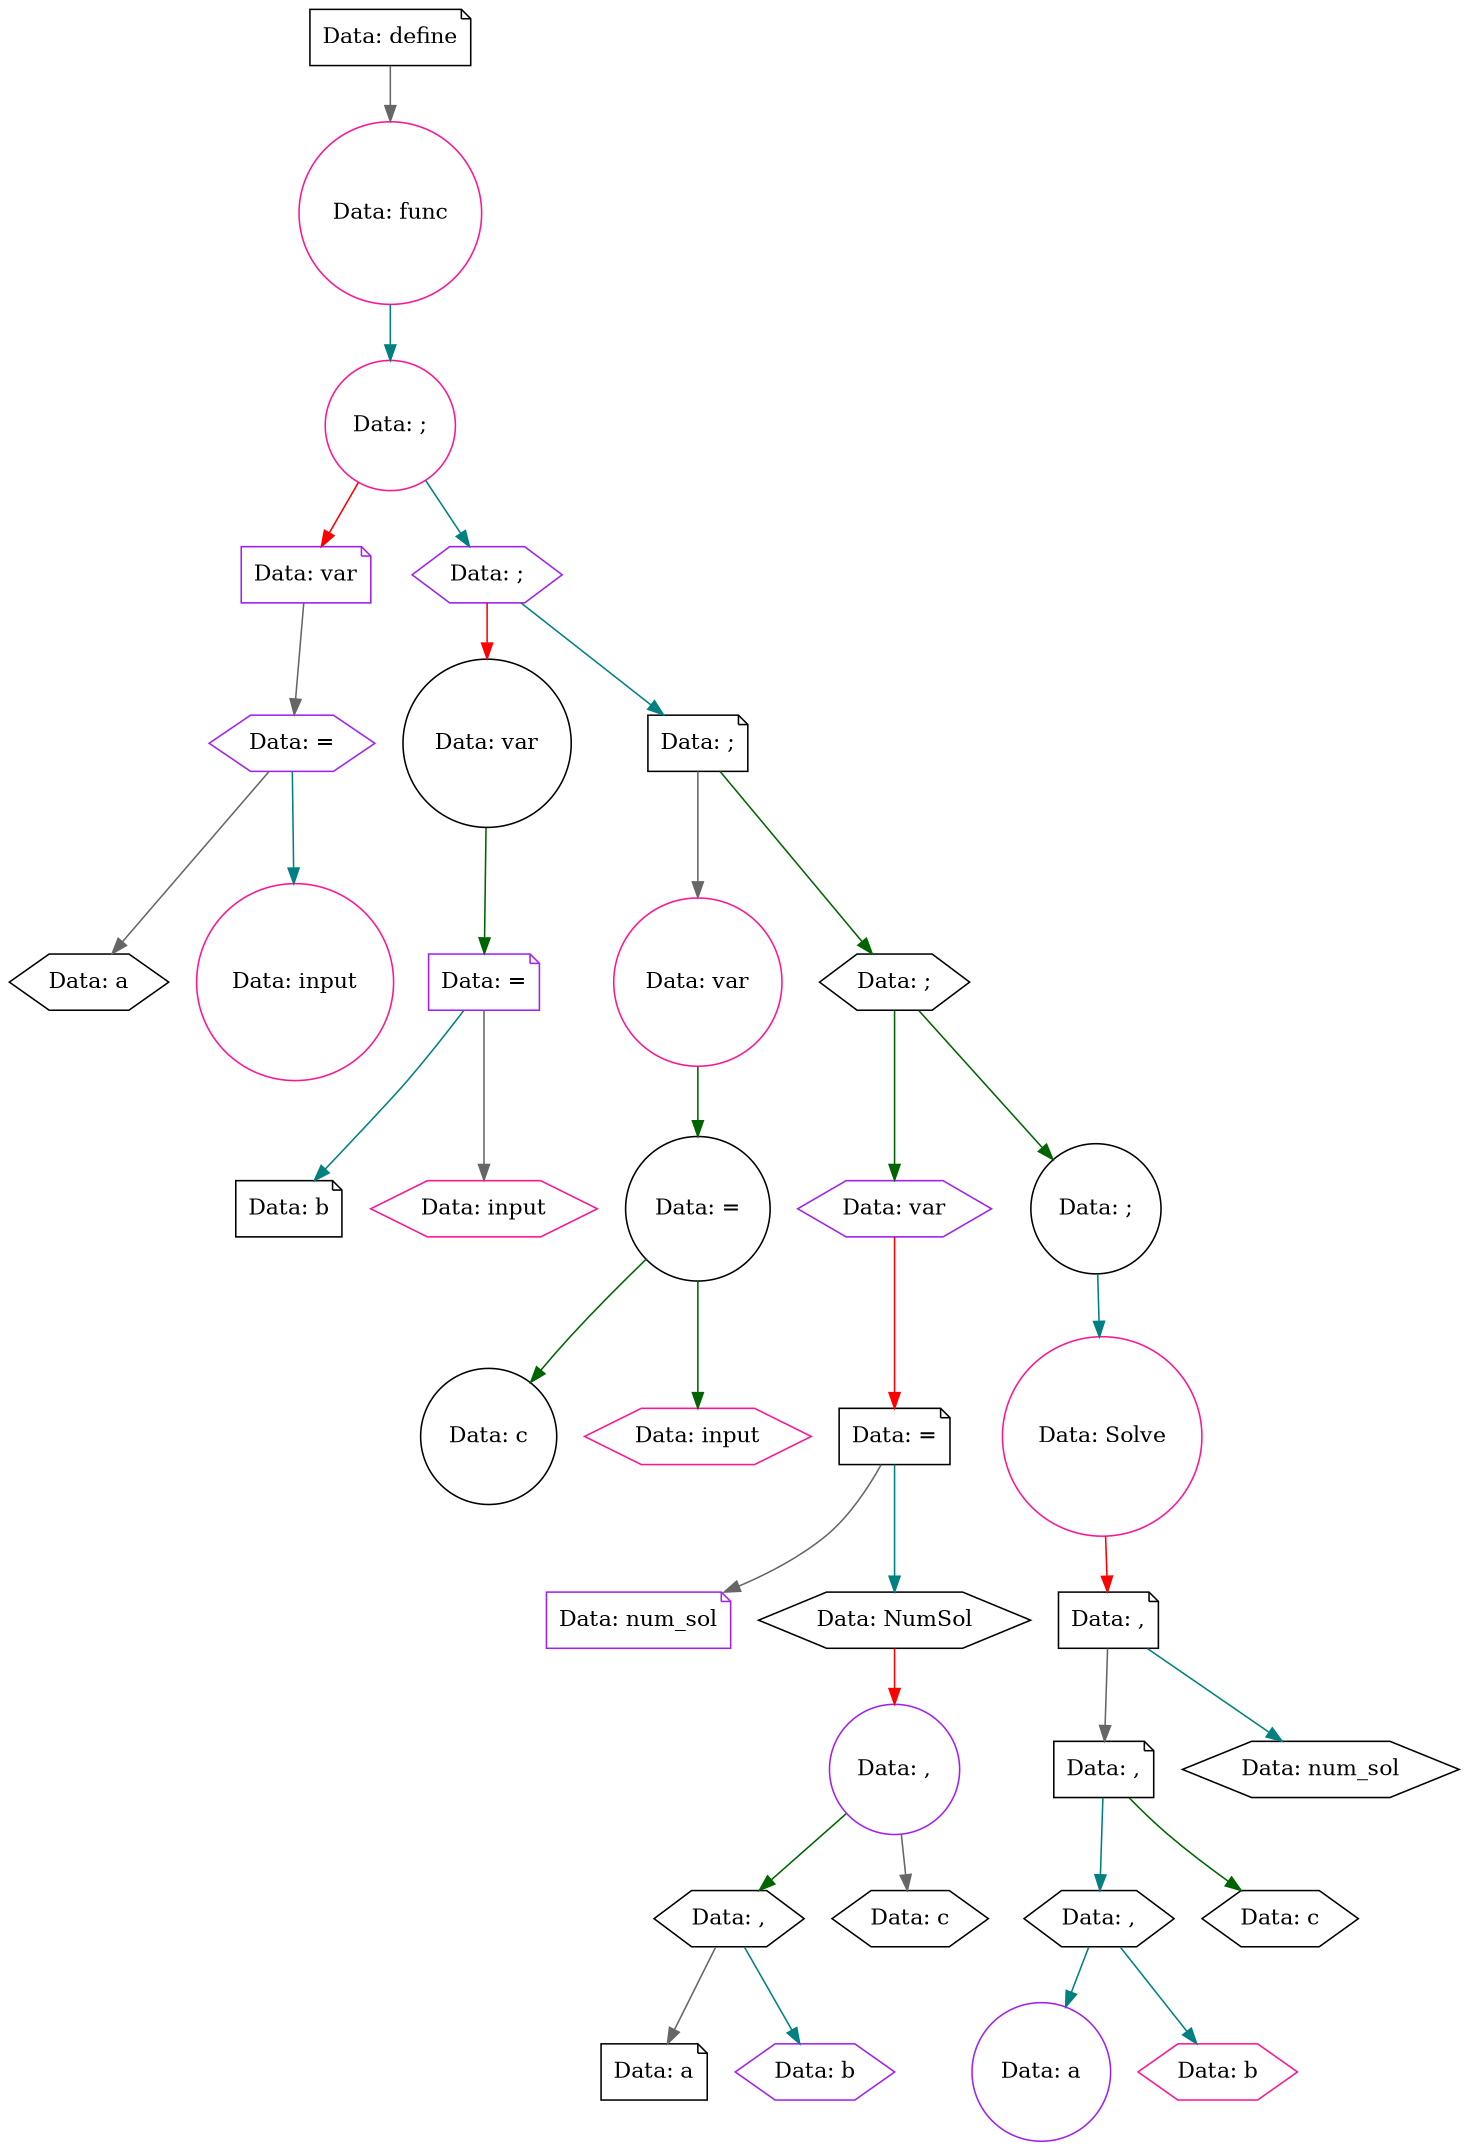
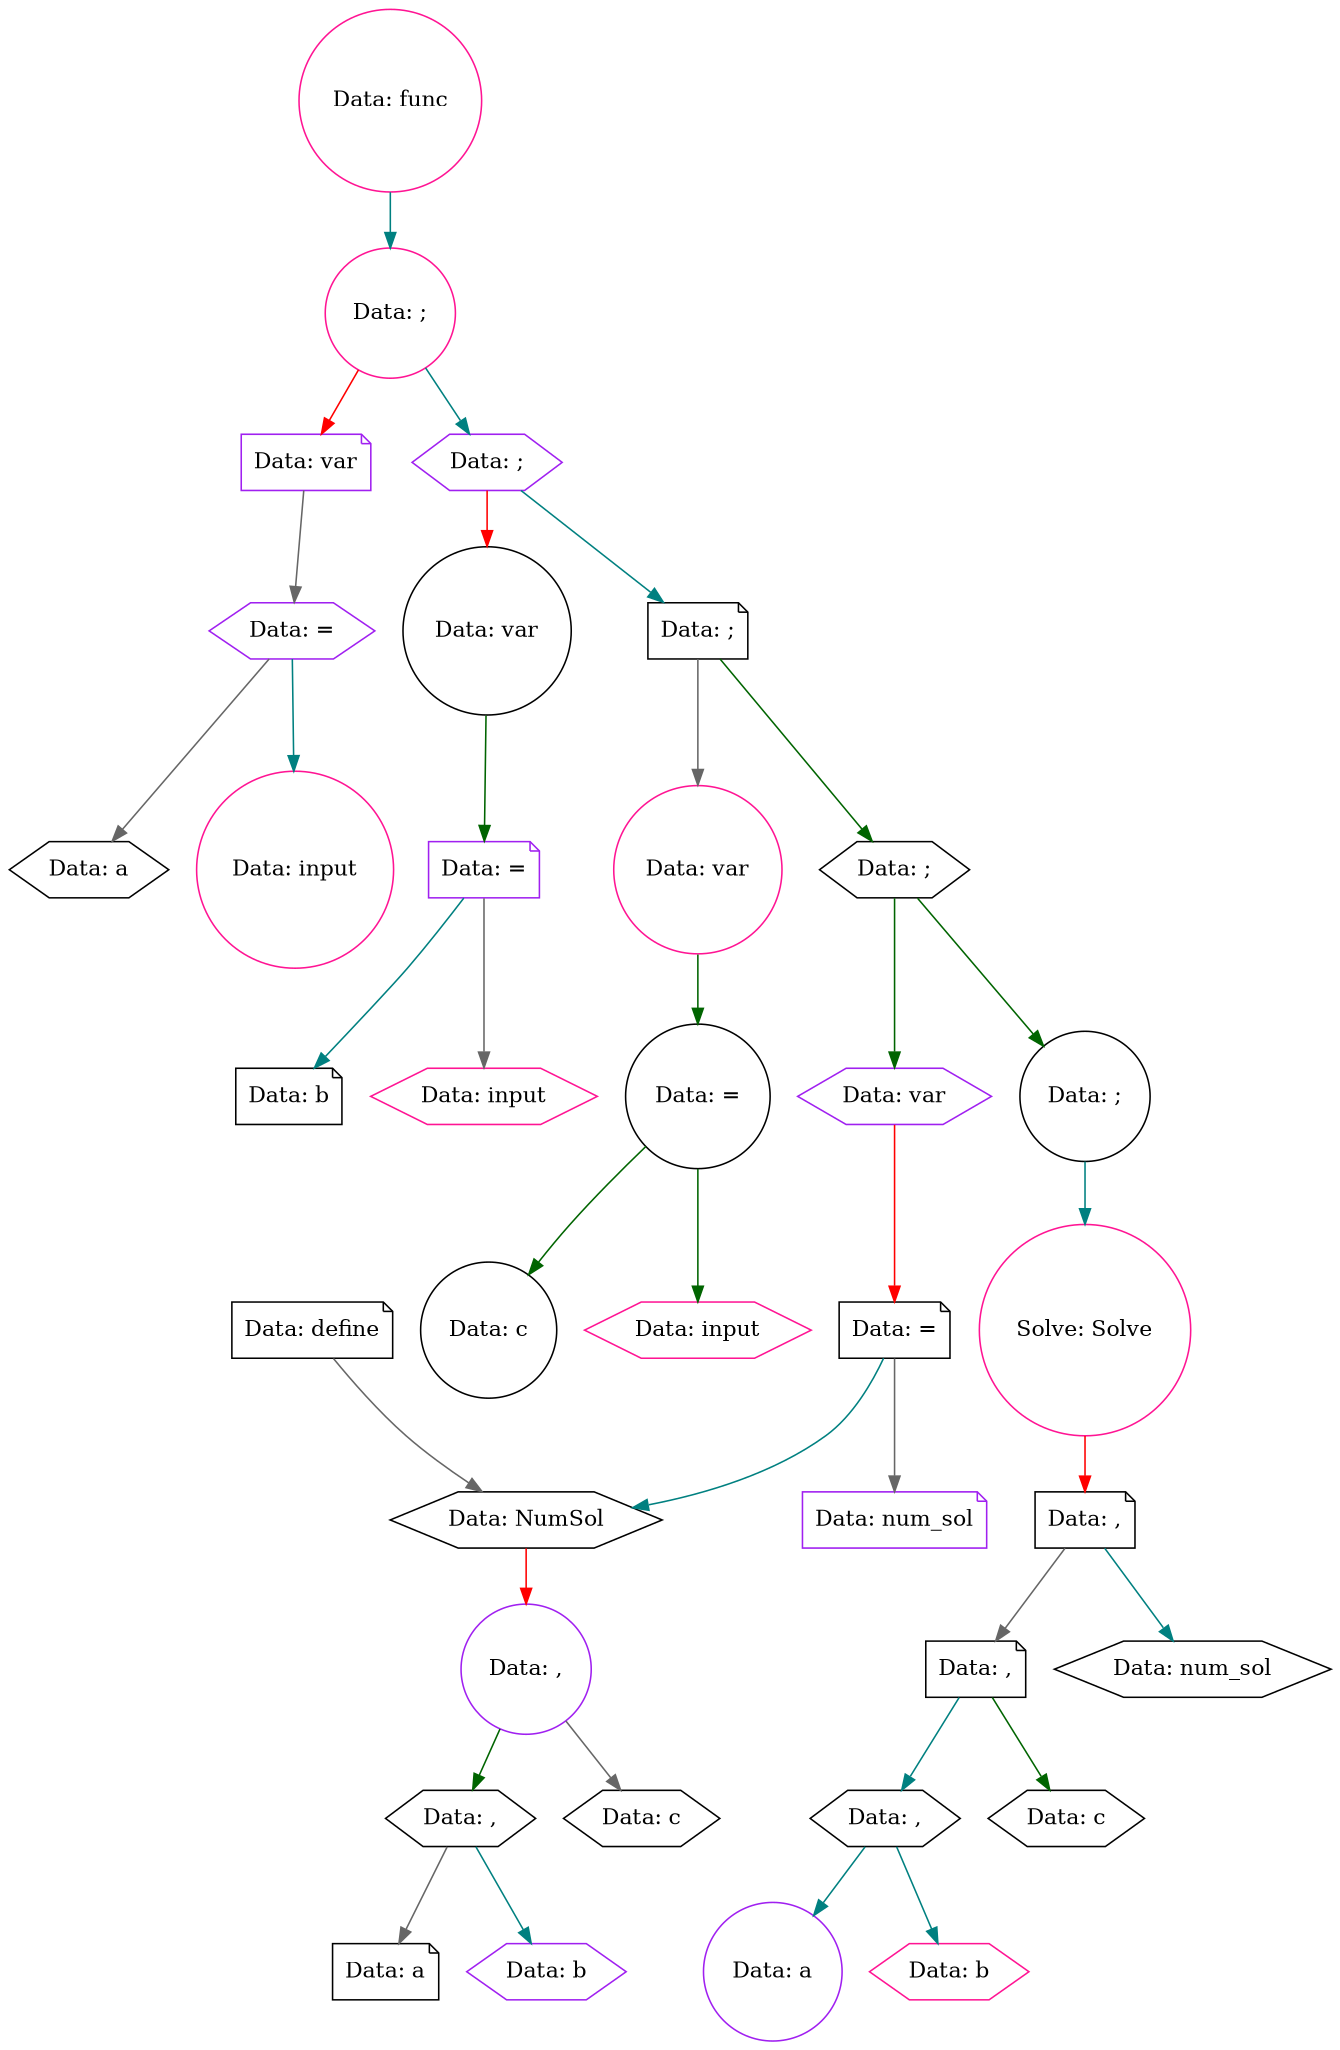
(390, 86) -> (396, 1426)
(1102, 1436) -> (1085, 1330)
